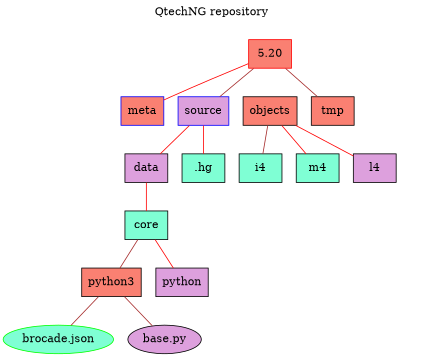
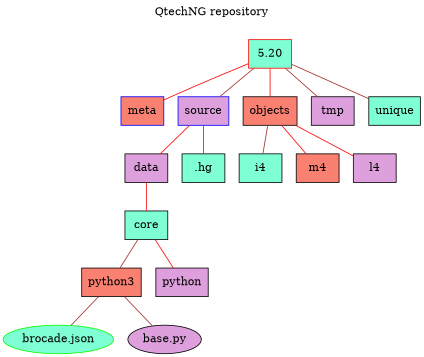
(270, 54) -> (270, 54)
none -> (270, 83)
(333, 111) -> (333, 111)
none -> (395, 111)
(318, 168) -> (318, 168)
